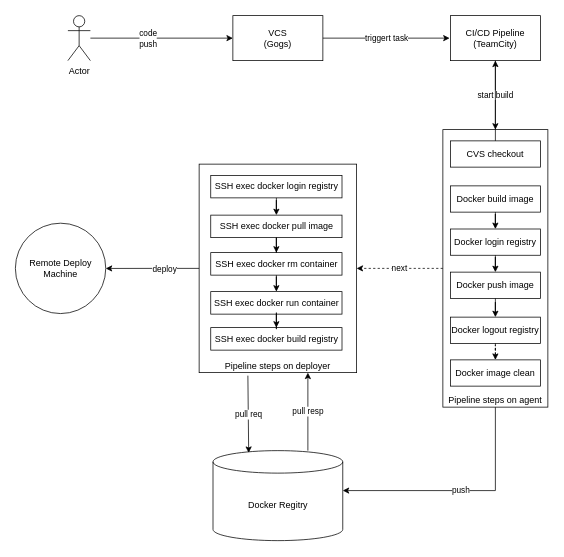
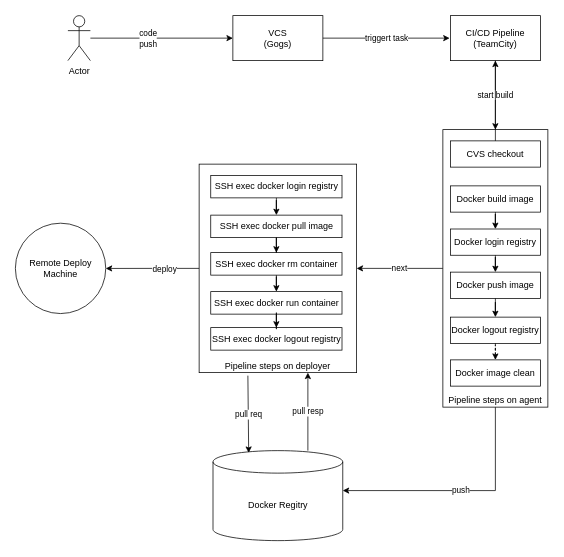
(424, 268) -> (424, 268)
(277, 339) -> (277, 339)
